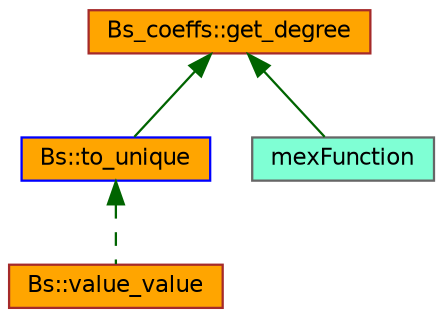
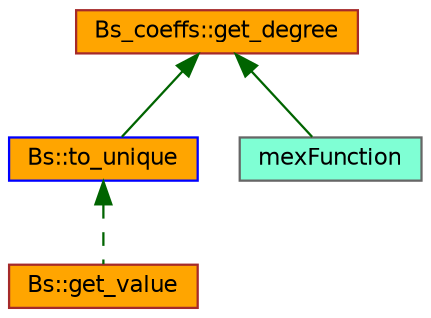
(116, 286) -> (103, 286)
